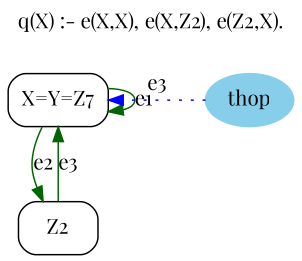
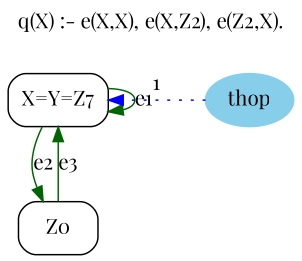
(157, 85) -> (157, 85)
(58, 228) -> (58, 228)
